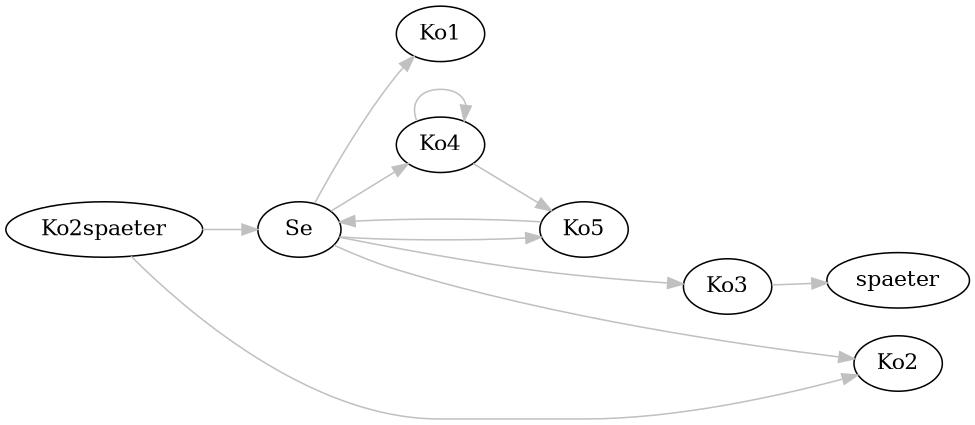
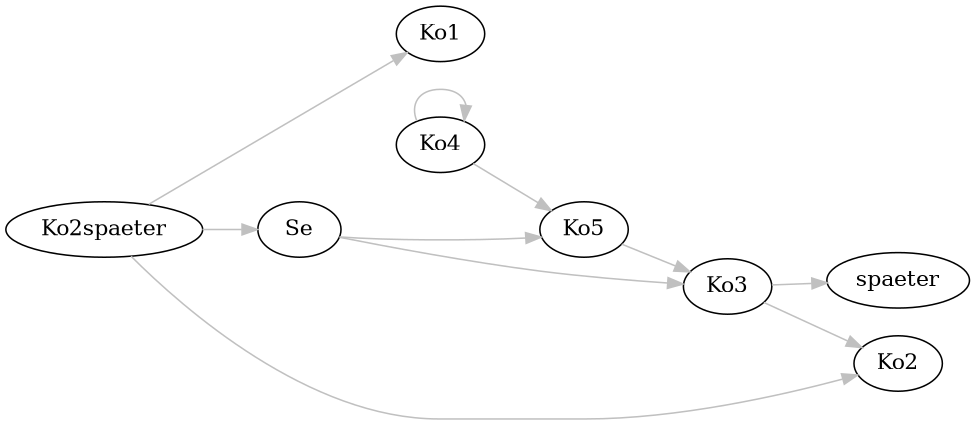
(356, 133) -> (271, 132)
(363, 191) -> none
(448, 219) -> (649, 255)
(583, 316) -> (806, 322)
